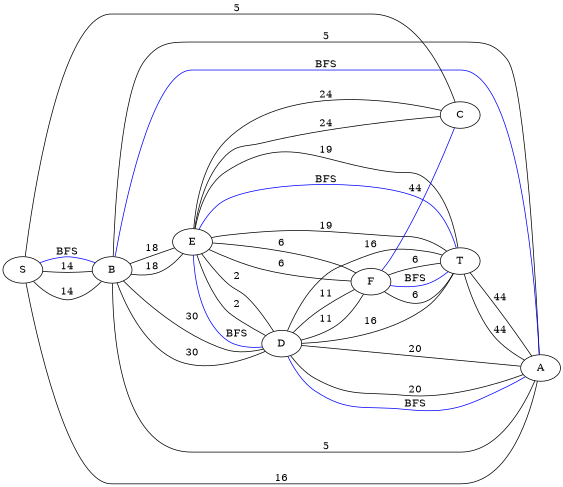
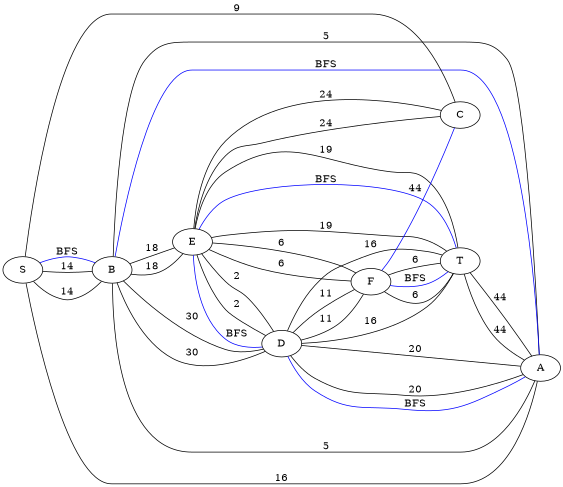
(237, 8) -> (237, 8)
